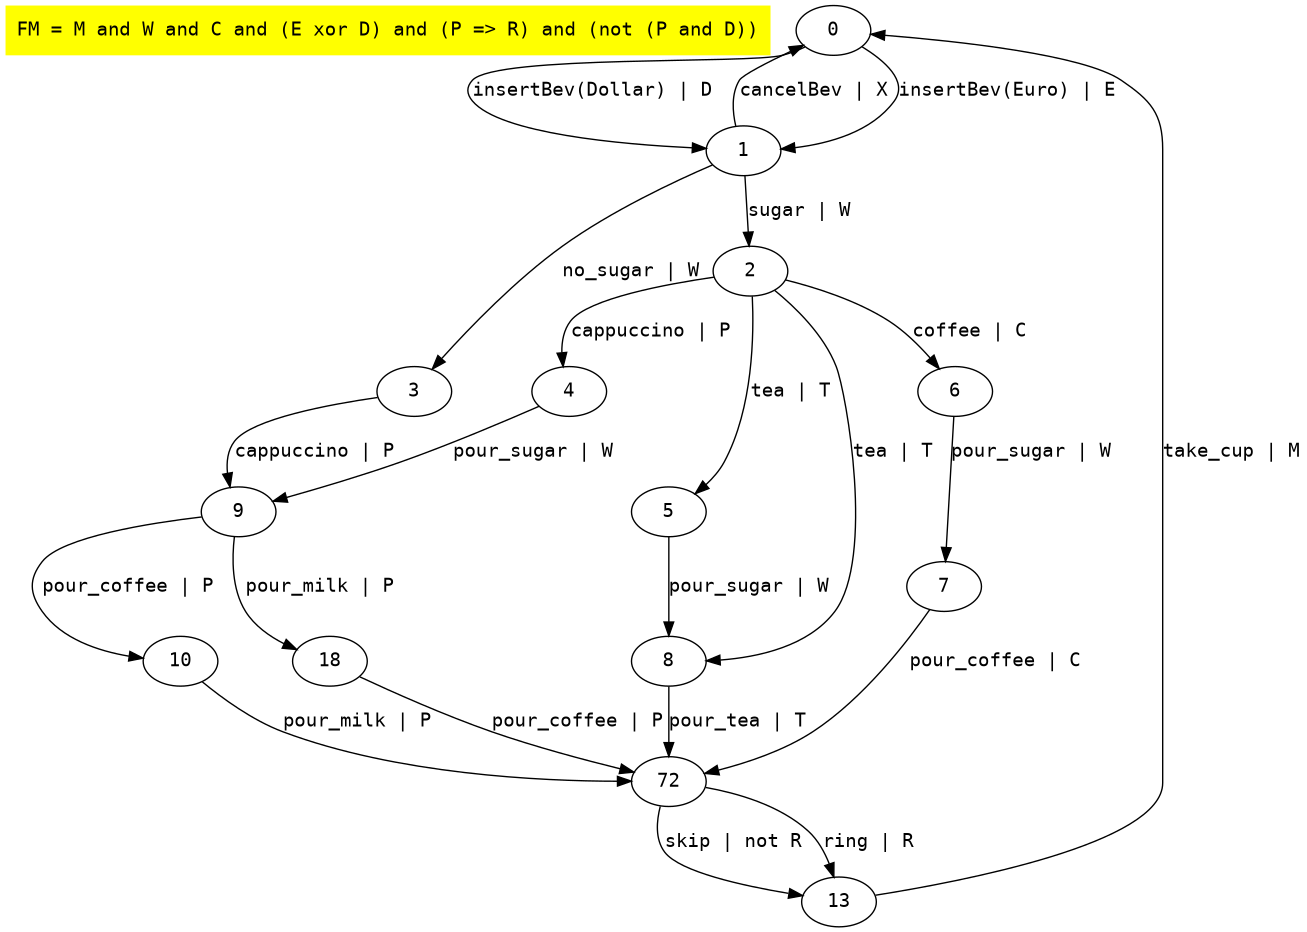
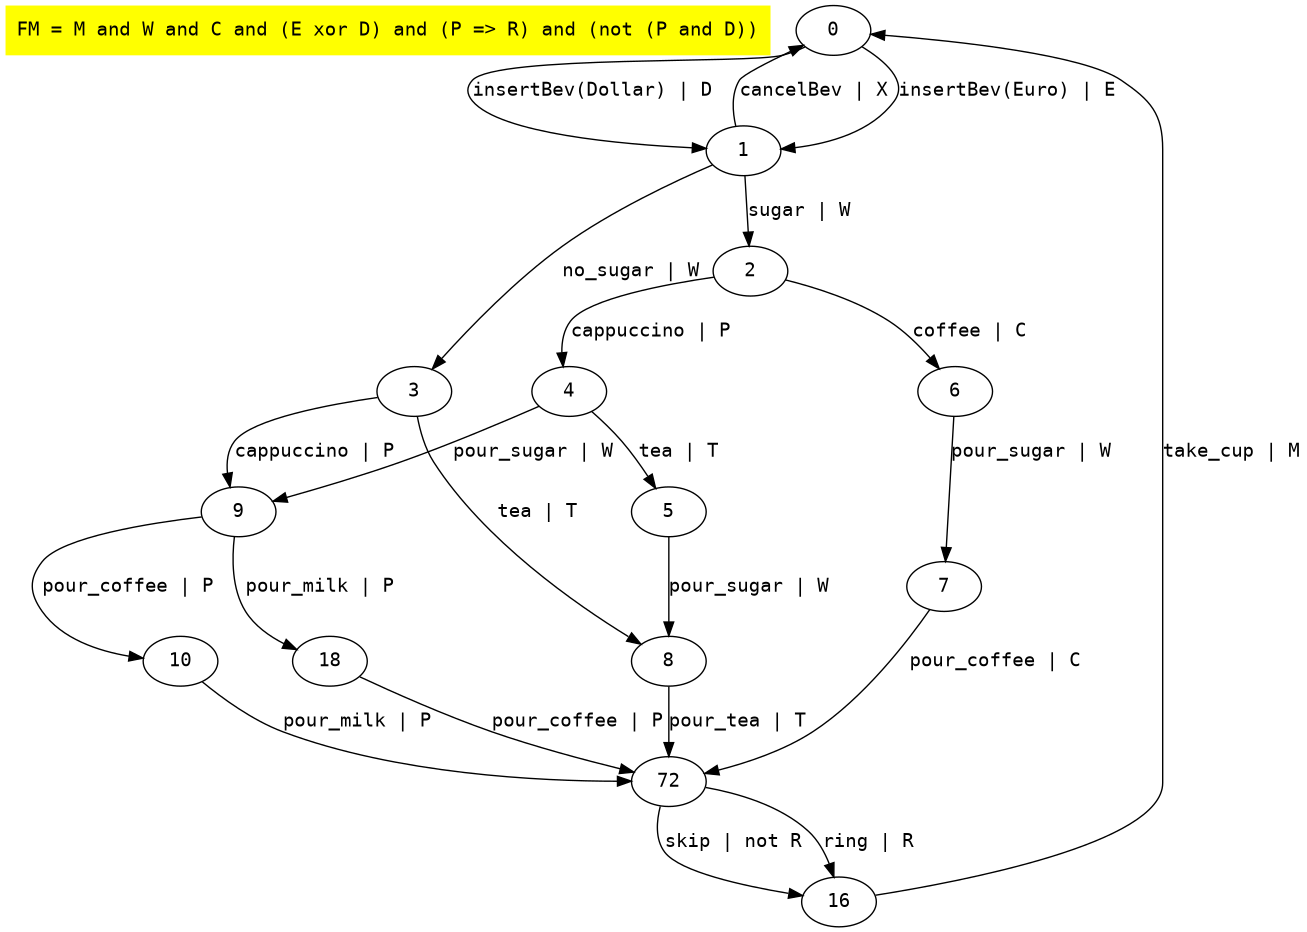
(746, 396) -> (622, 442)
(855, 504) -> (504, 543)
(839, 902) -> (839, 902)
